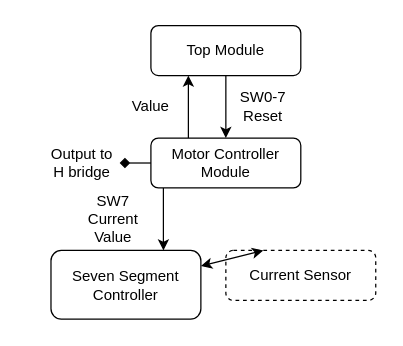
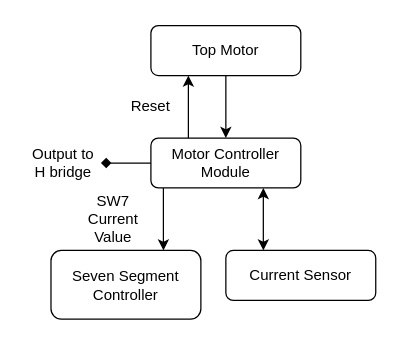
(226, 51) -> (226, 51)
(151, 107) -> (151, 107)
(263, 107) -> none
(82, 163) -> (63, 163)
(232, 258) -> (263, 219)
(301, 276) -> (301, 276)
